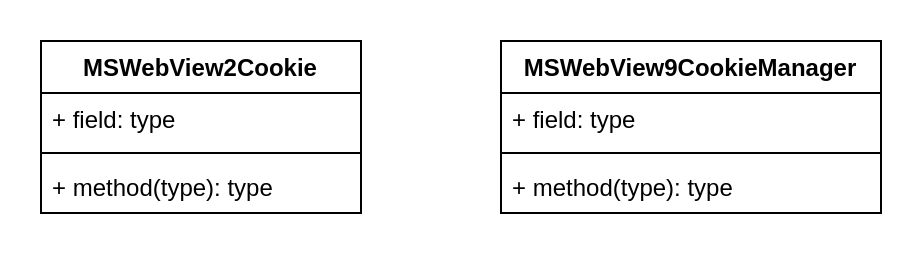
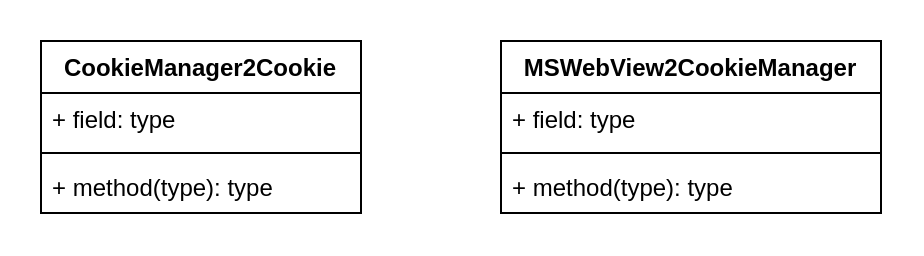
(200, 68) -> (200, 68)
(690, 68) -> (690, 68)
